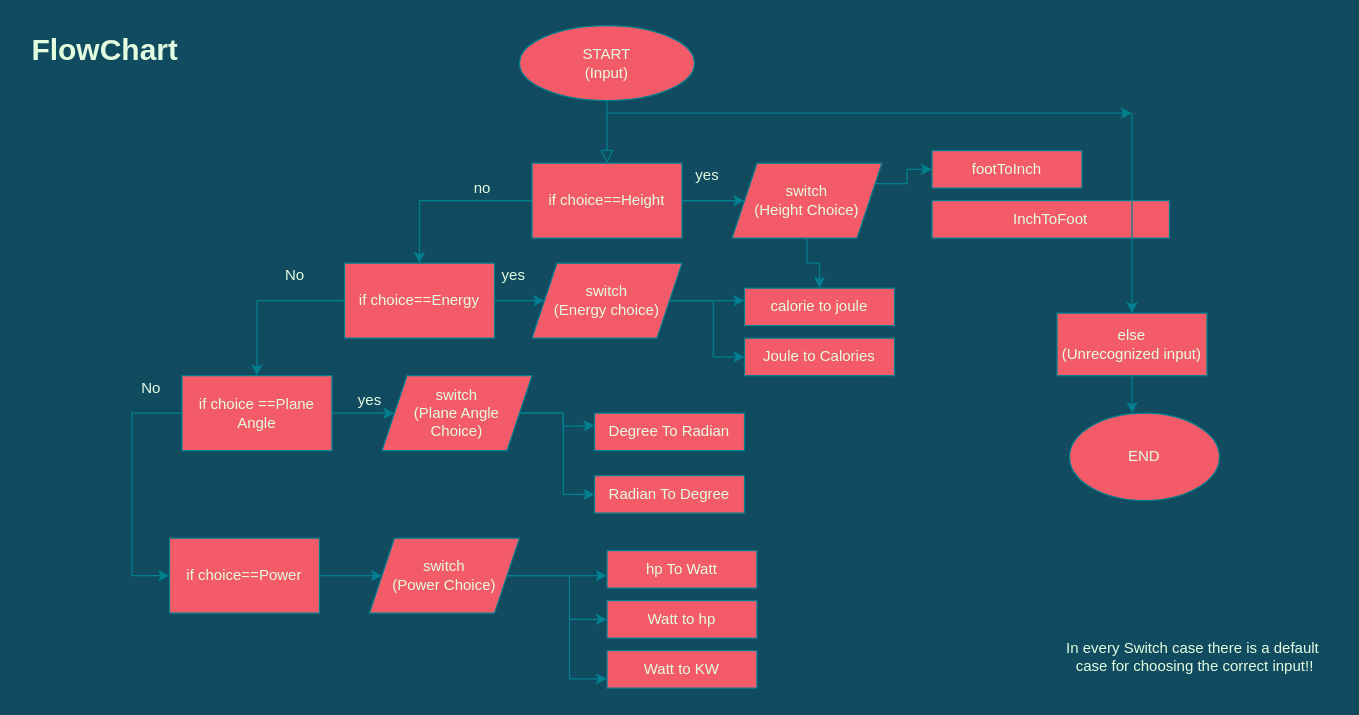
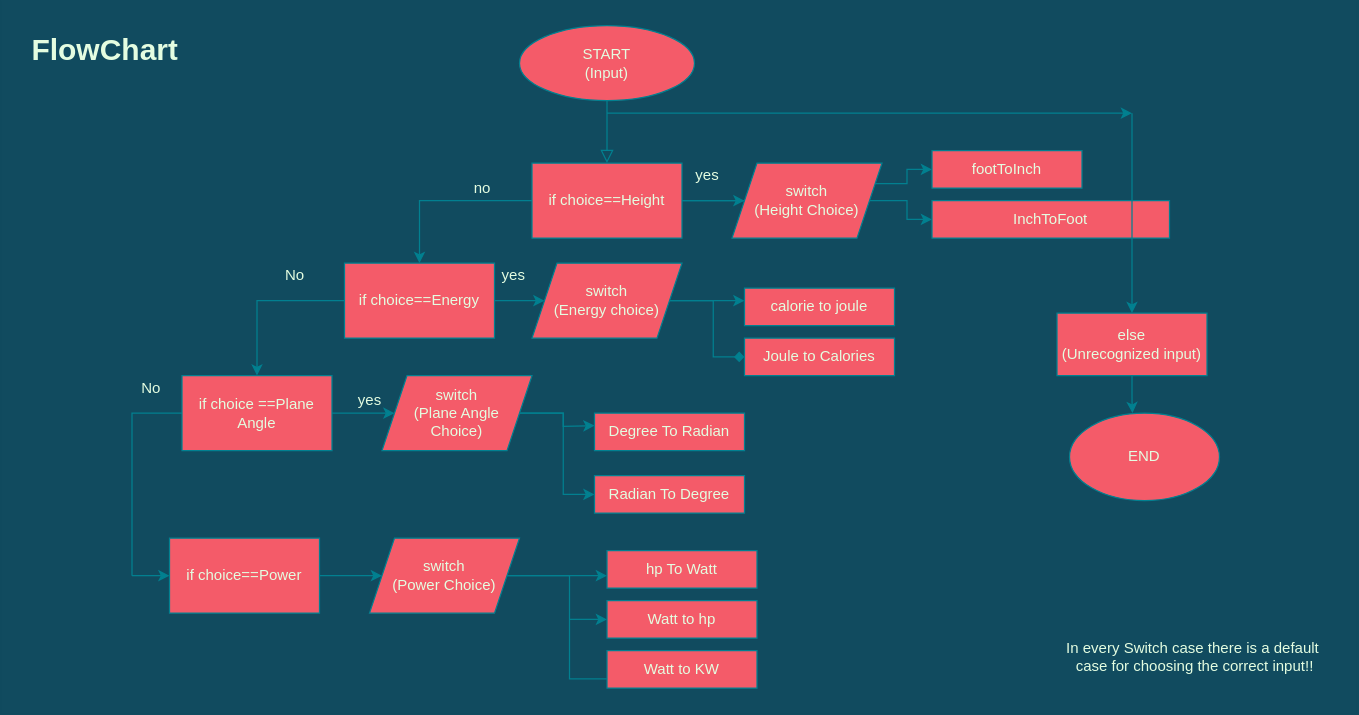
(809, 263) -> (906, 201)
(734, 357) -> (734, 357)
(597, 679) -> (600, 679)
